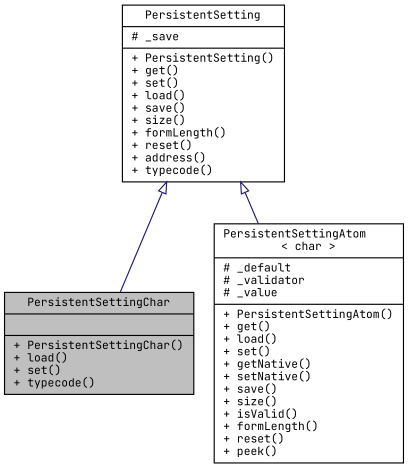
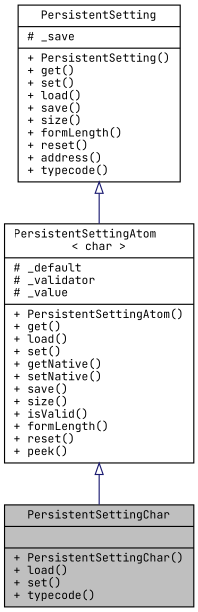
(141, 242) -> (99, 490)
